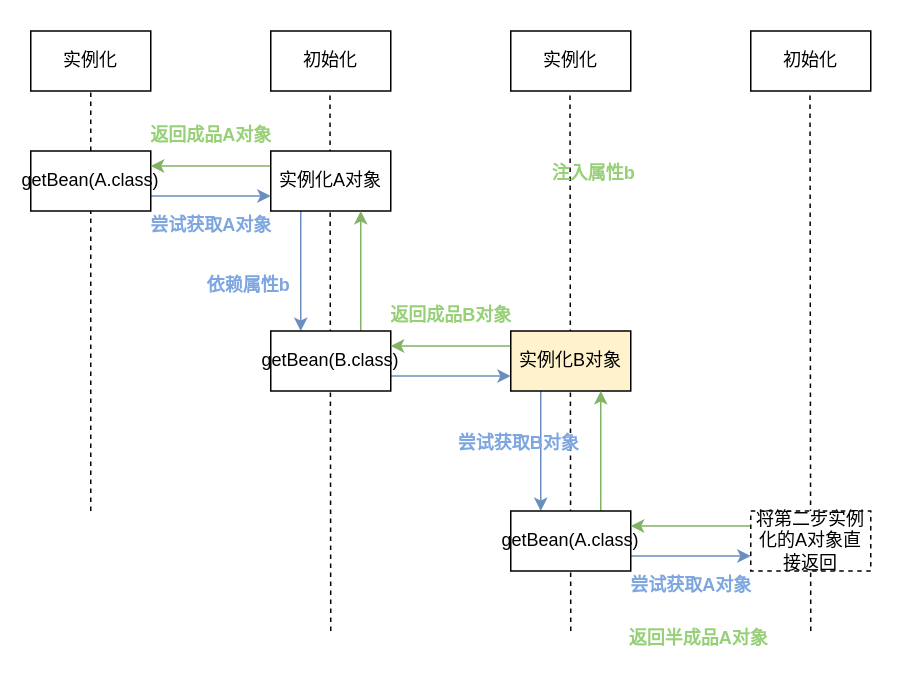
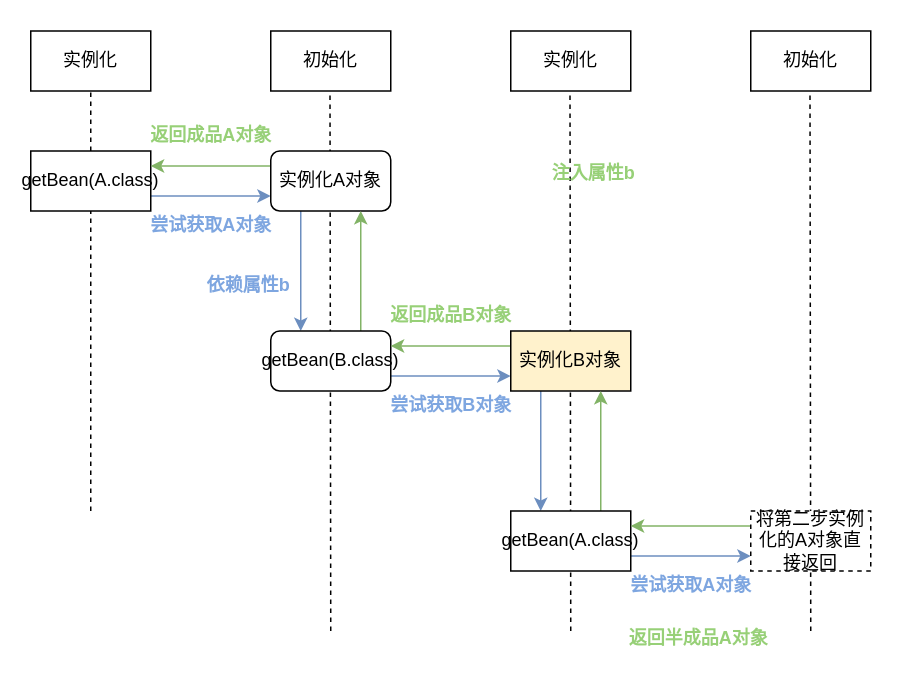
(331, 181) -> (331, 181)
(331, 361) -> (331, 361)
(518, 443) -> (451, 406)
